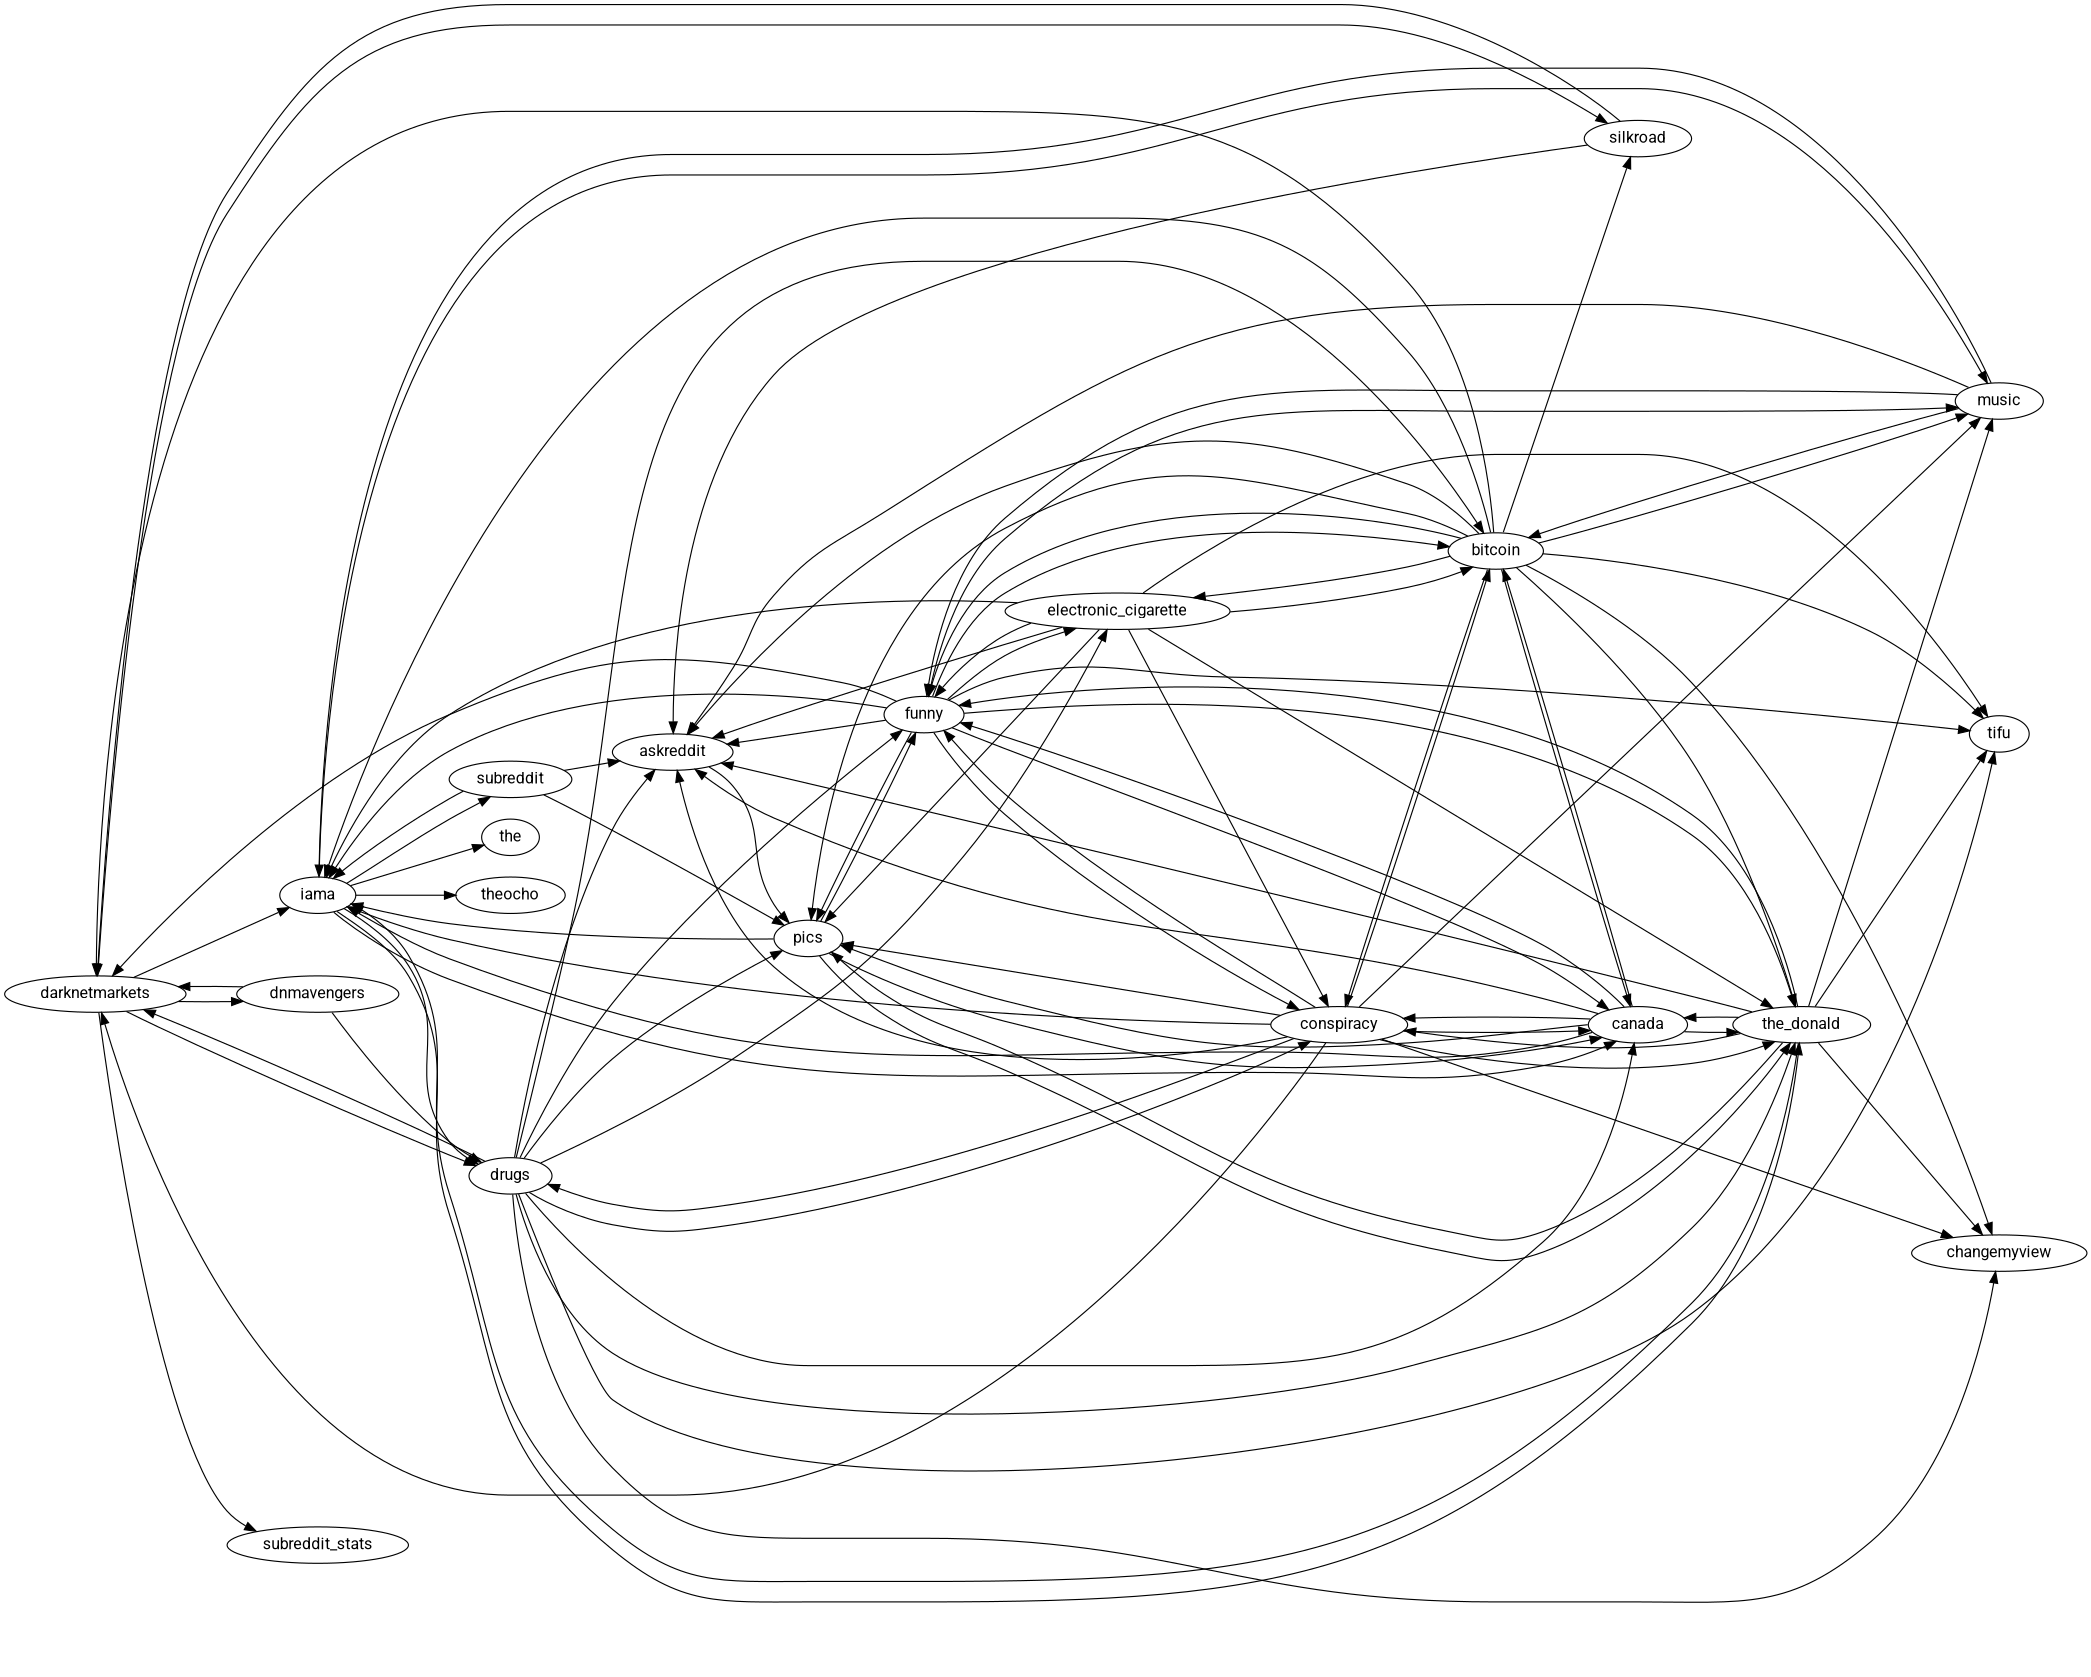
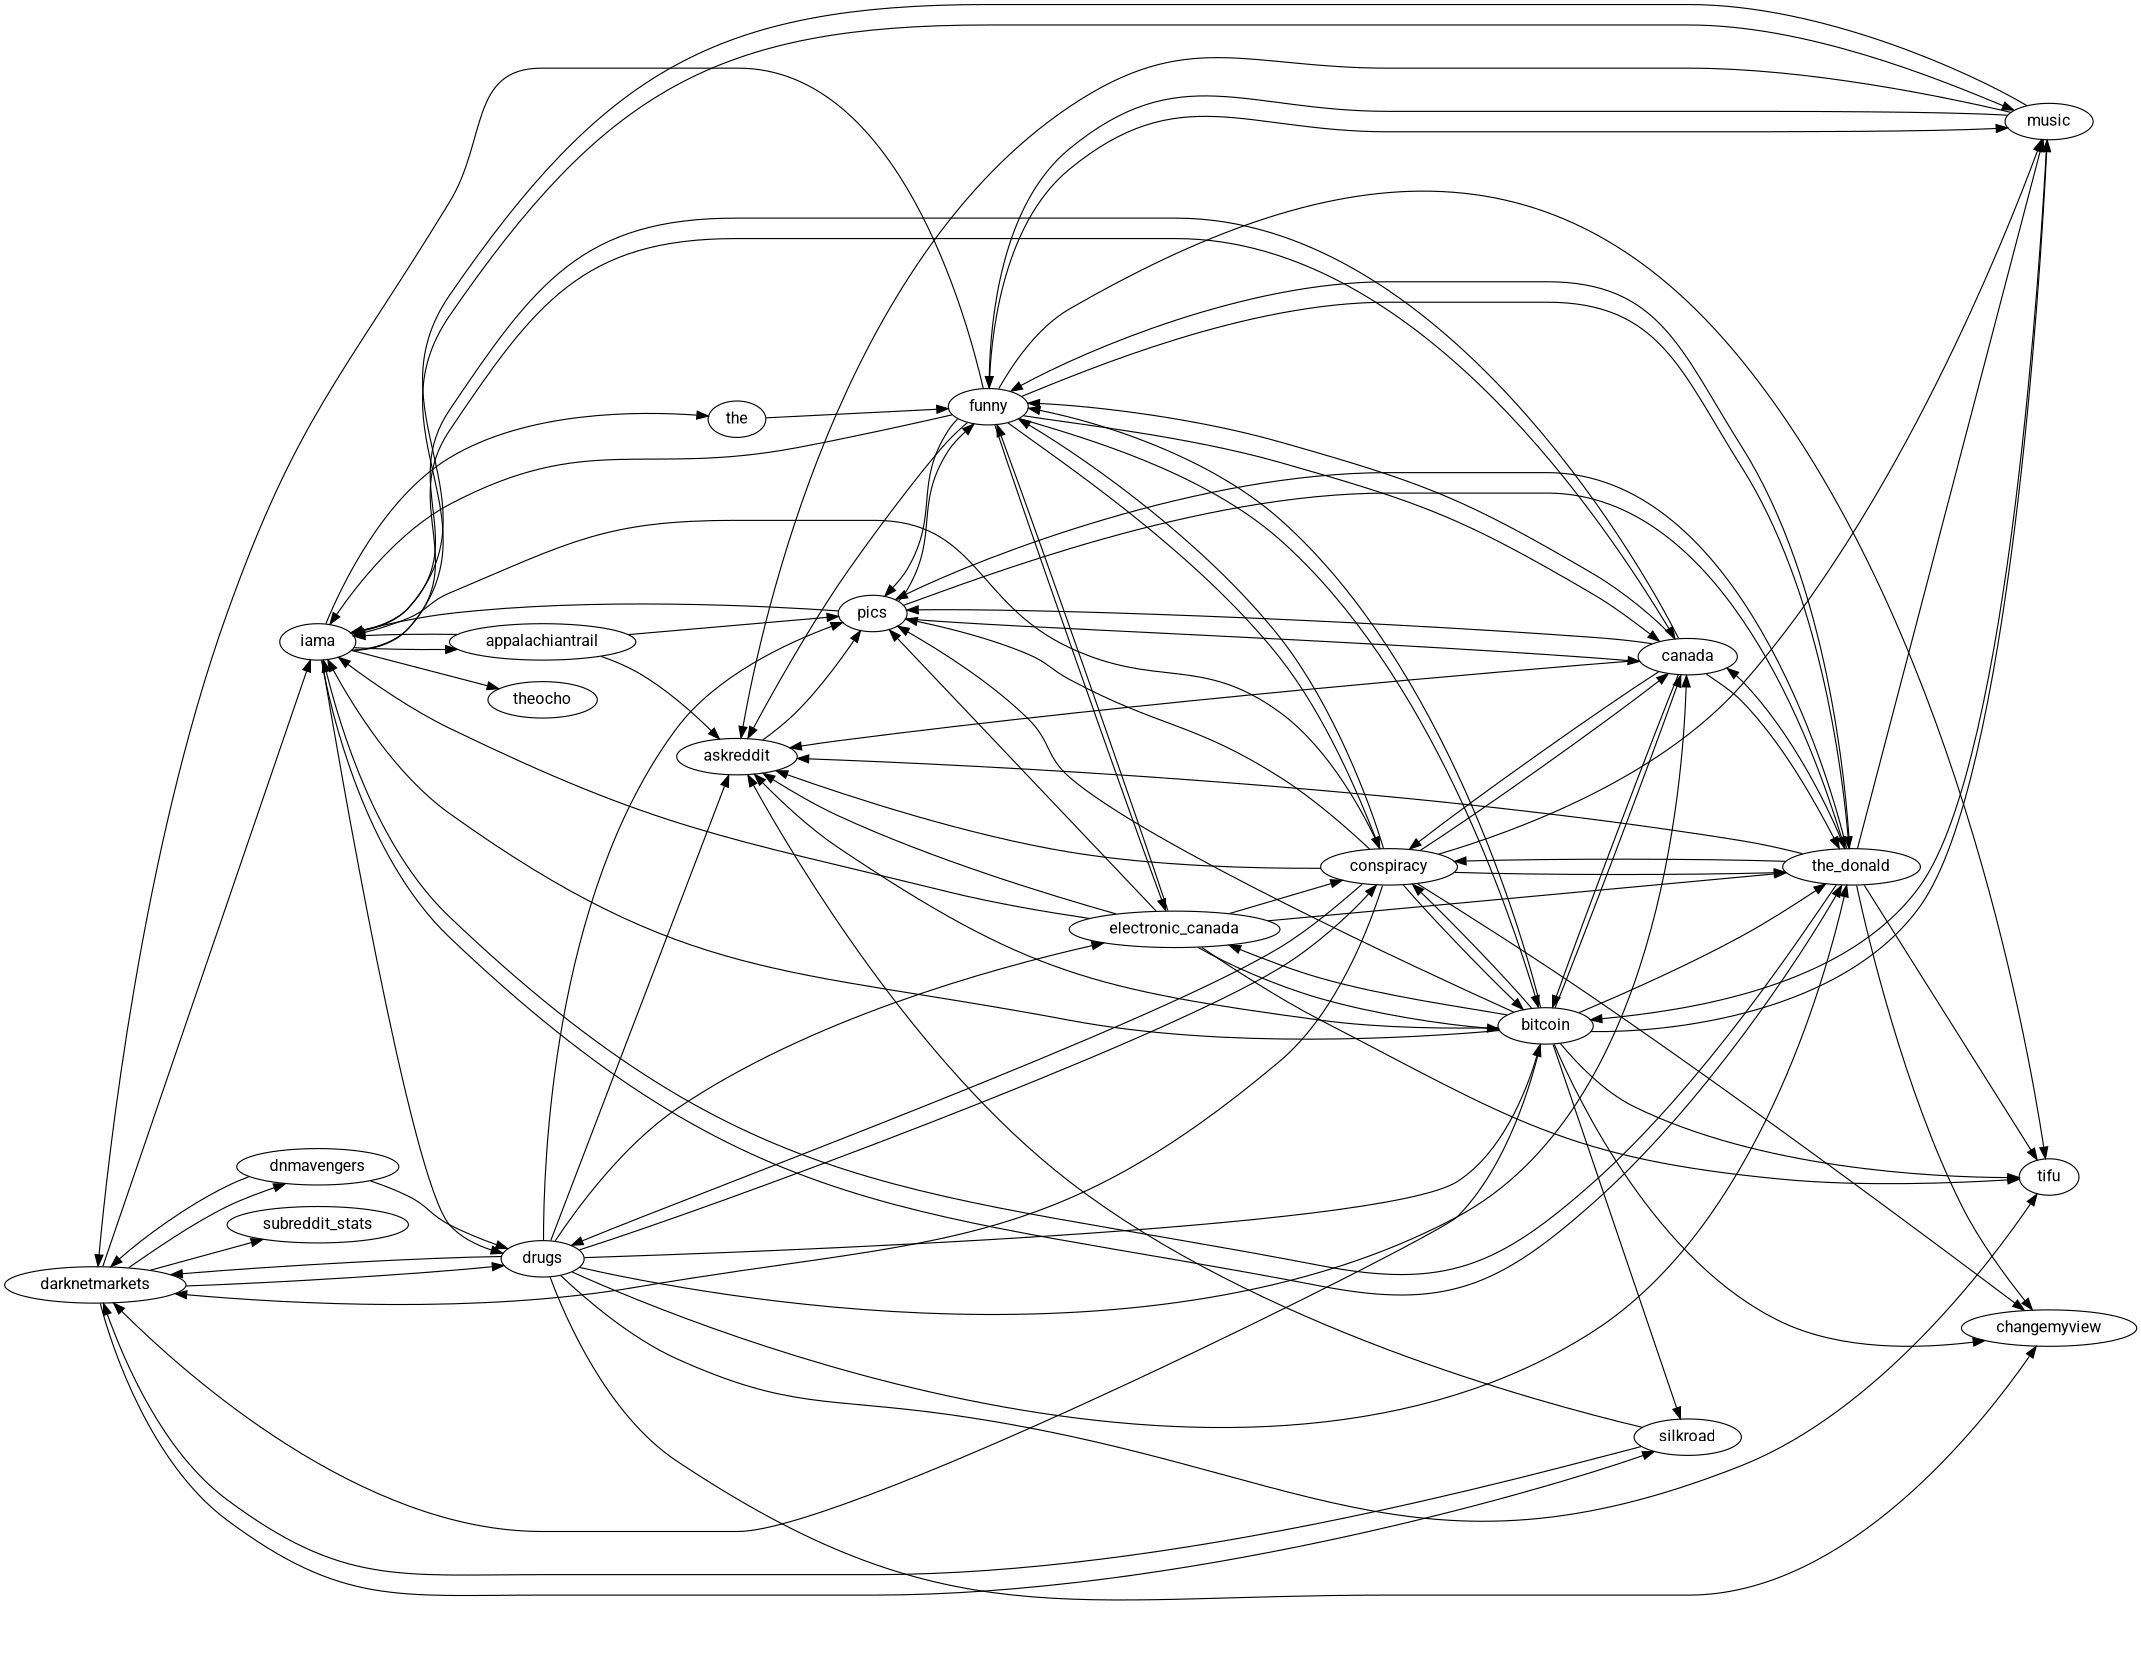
(1118, 611) -> (1175, 929)
(511, 779) -> (543, 642)
(681, 926) -> (851, 414)
